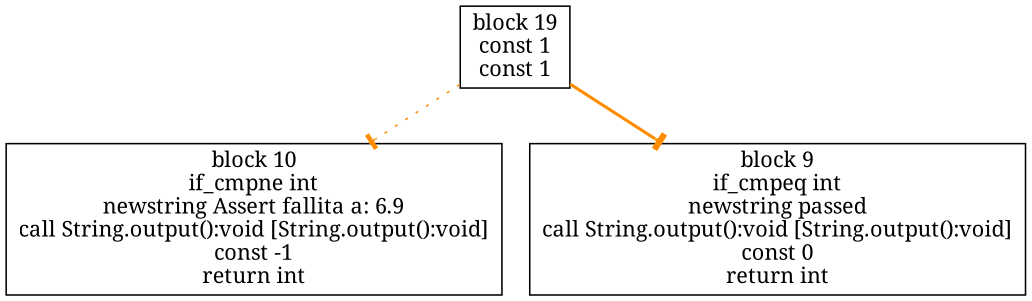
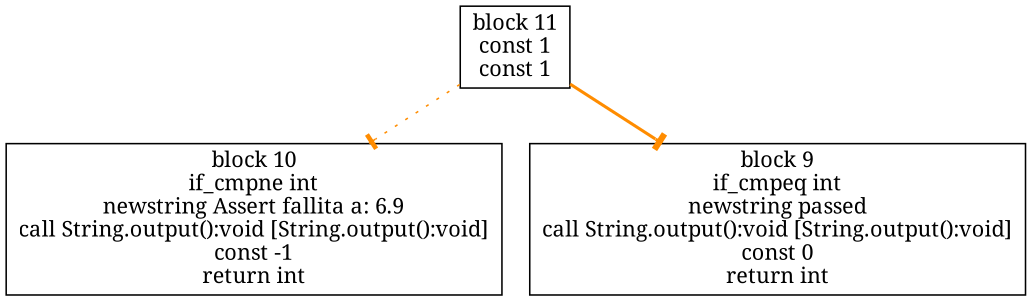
(515, 47) -> (515, 47)
